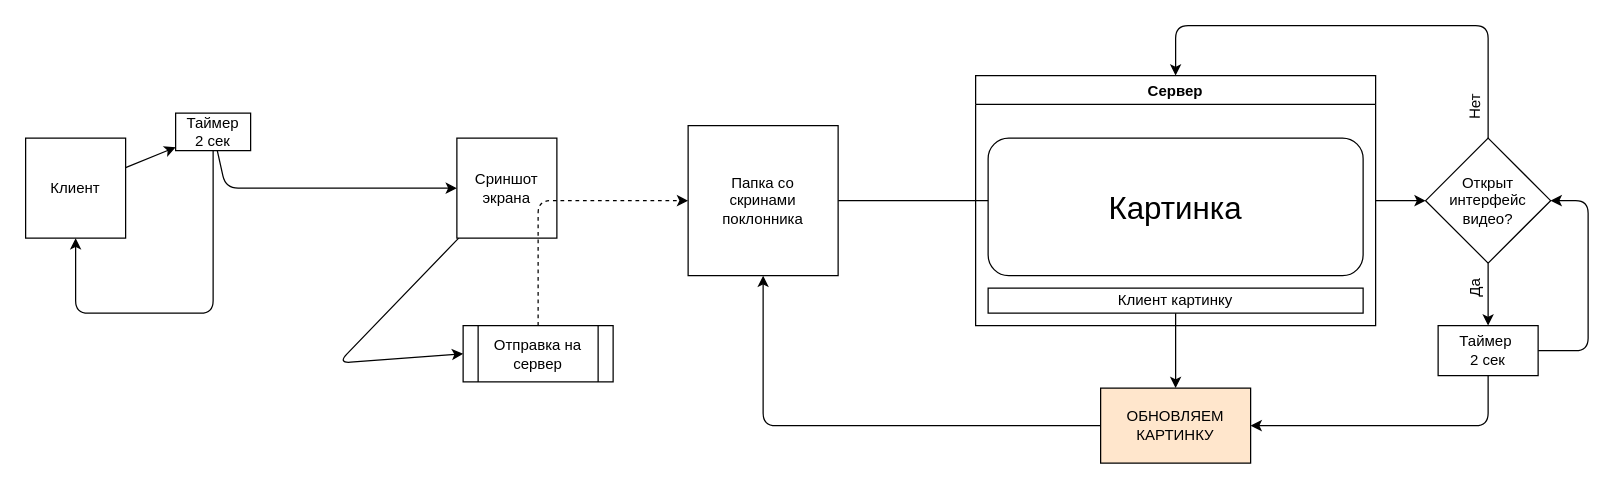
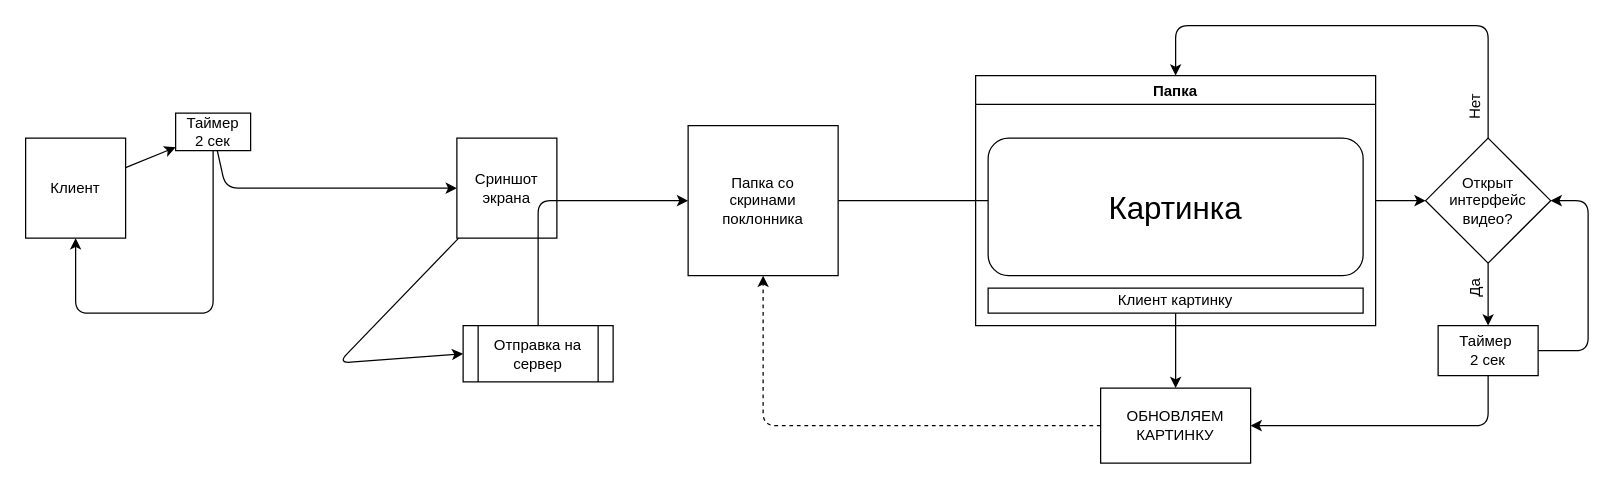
(1175, 91) -> (1175, 91)
(554, 201) -> (554, 201)
(866, 426) -> (866, 426)
(1176, 426) -> (1176, 426)
